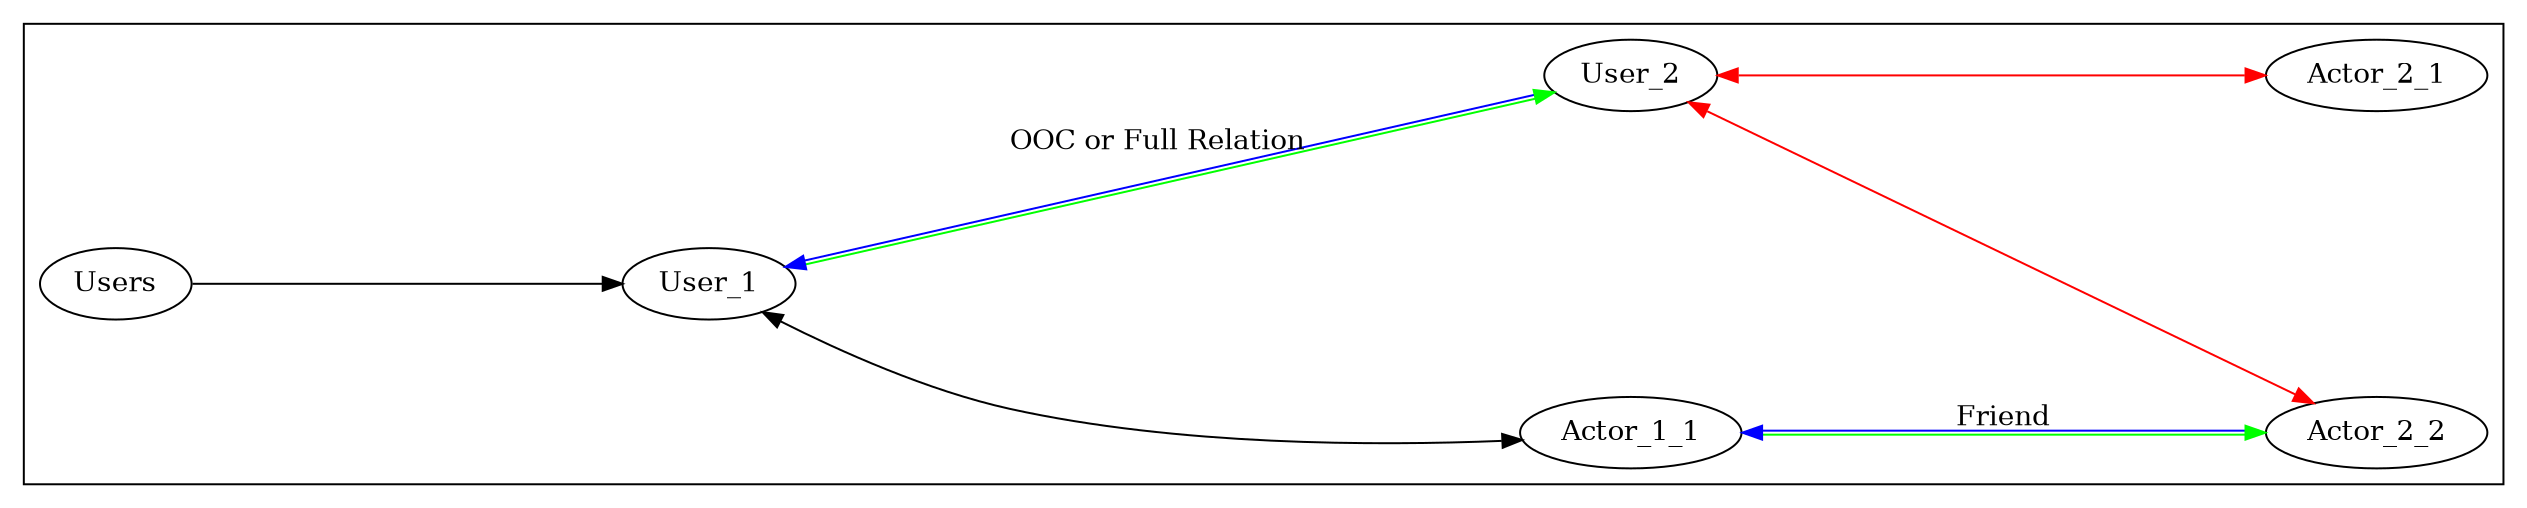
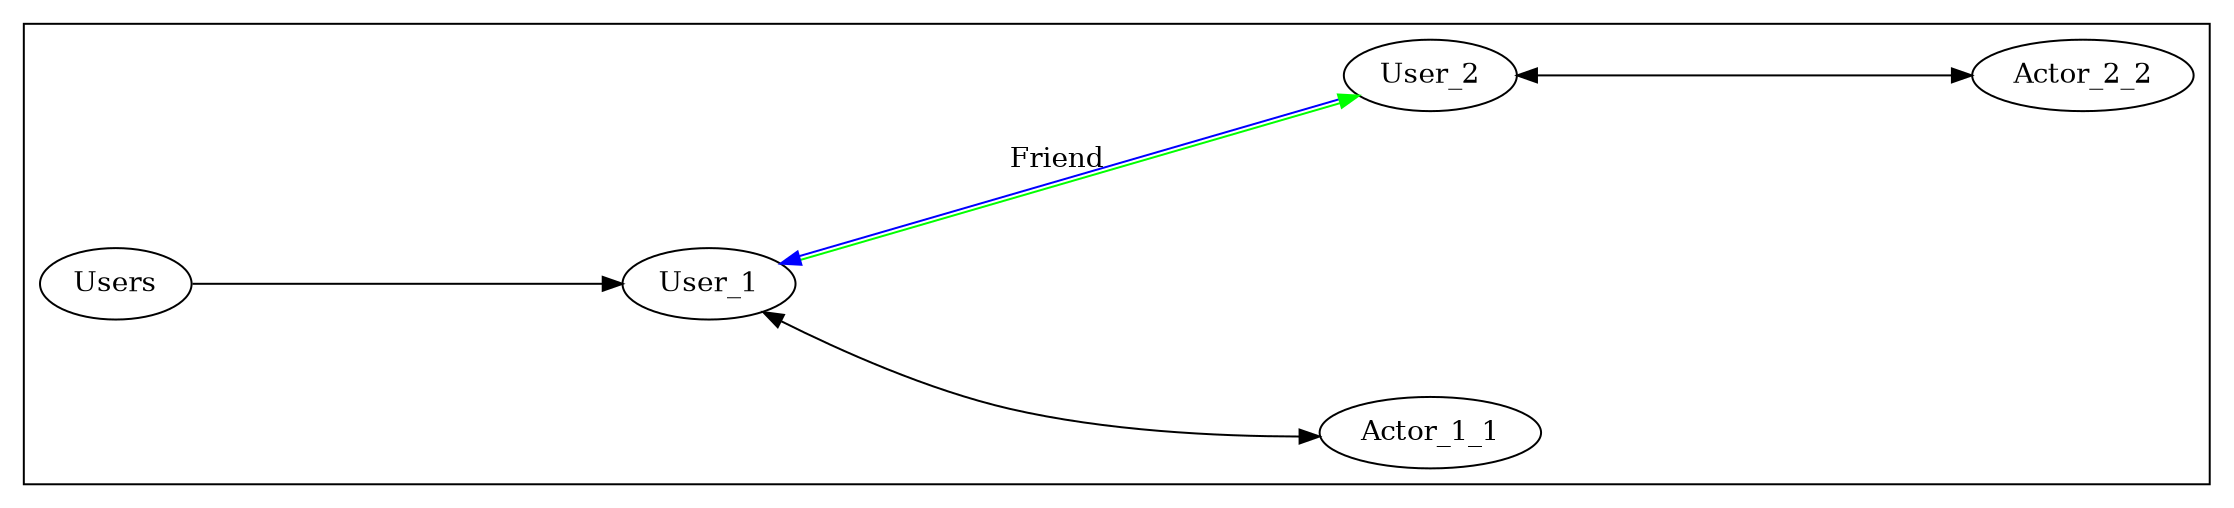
(2377, 75) -> none
(1158, 142) -> (1057, 160)
(2001, 253) -> (1744, 75)
(2004, 433) -> none
